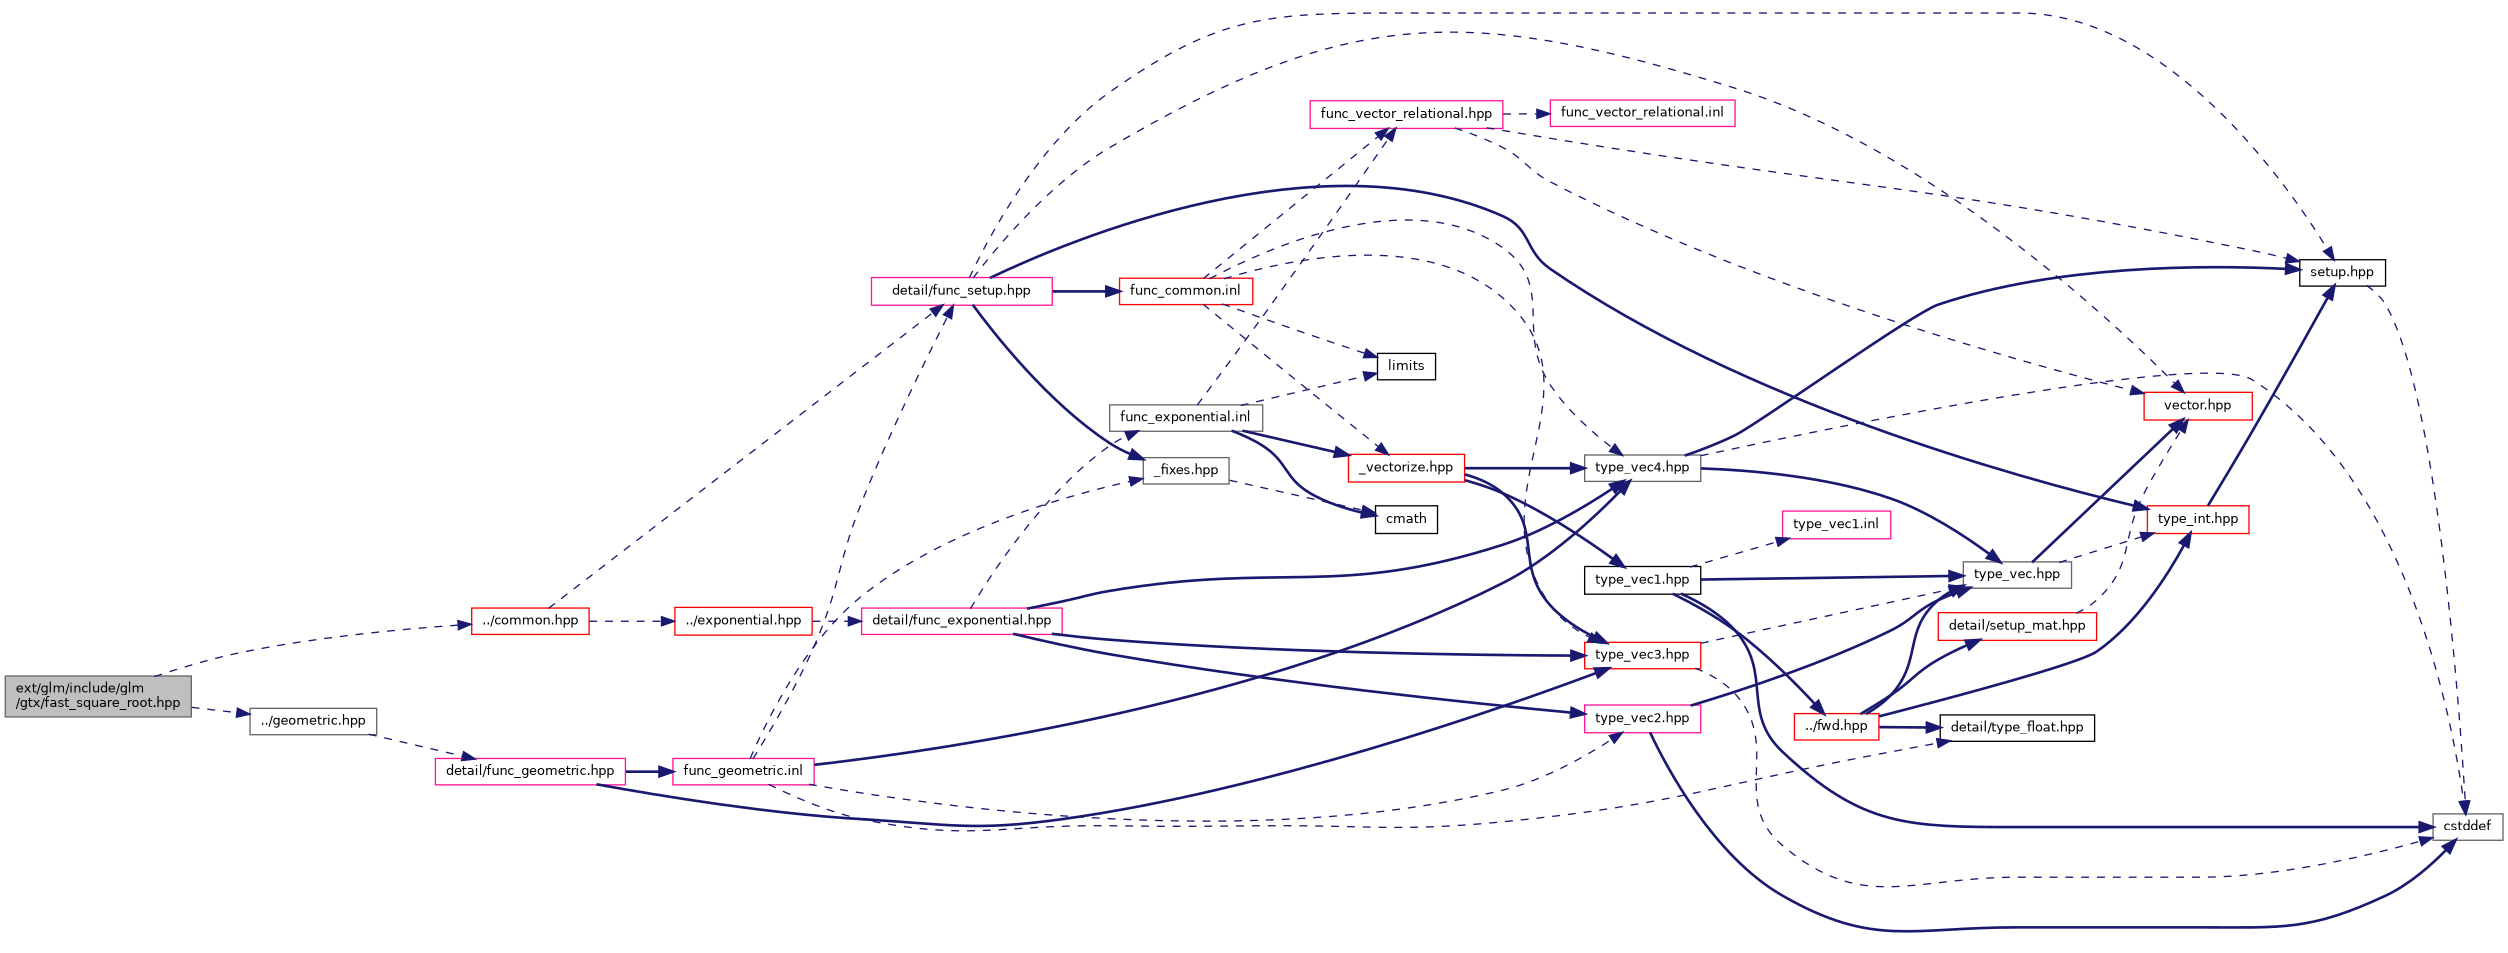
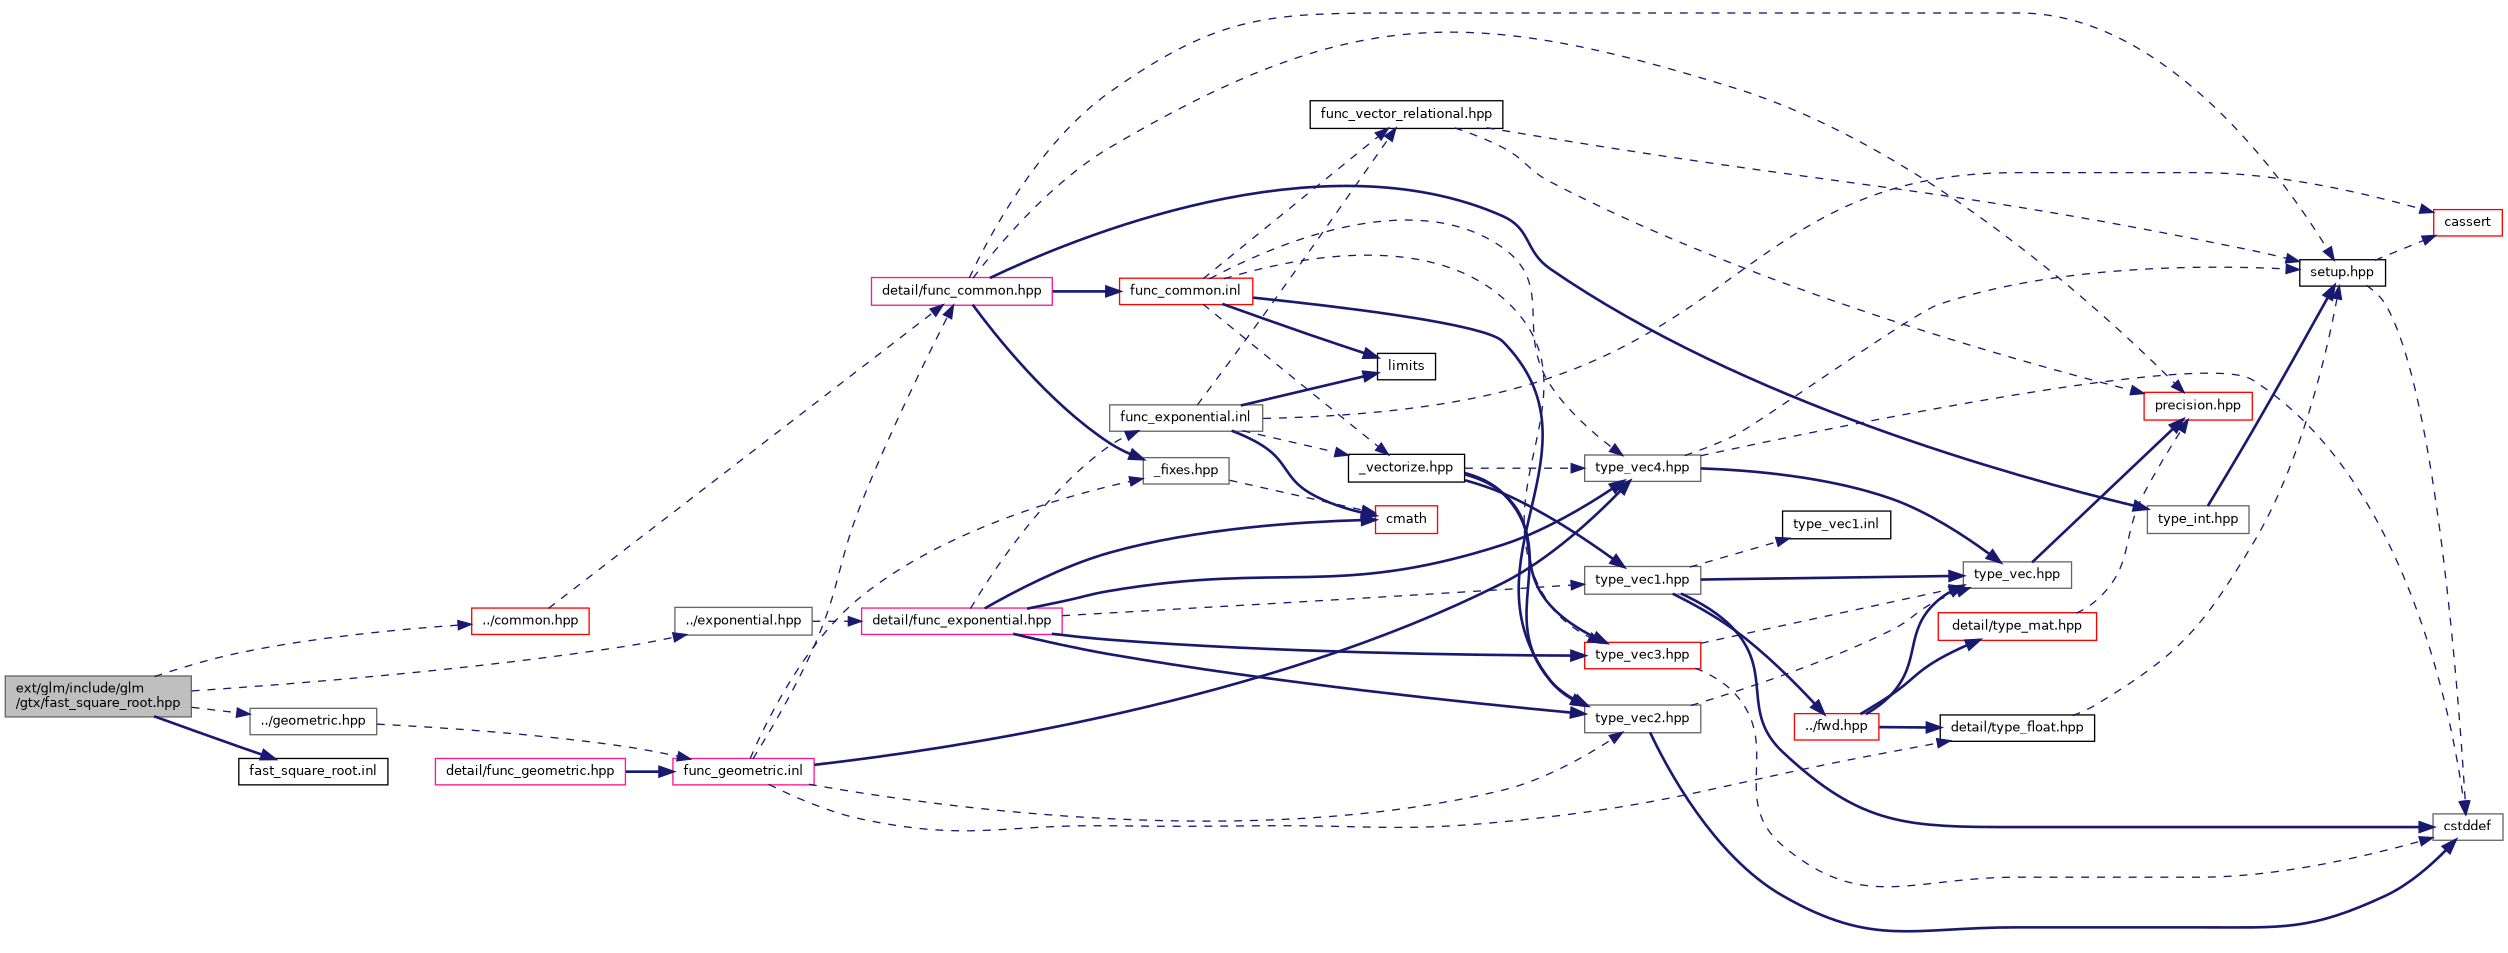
(1643, 113) -> none
(1407, 115) -> (1407, 115)
none -> (2468, 223)
(962, 291) -> (962, 291)
(1965, 297) -> (1965, 297)
(1293, 329) -> (1293, 329)
none -> (1523, 370)
(1296, 392) -> (1296, 392)
(2198, 406) -> (2198, 406)
(1289, 441) -> (1289, 441)
(1407, 468) -> (1407, 468)
(1518, 468) -> (1518, 468)
(1407, 520) -> (1407, 520)
(2198, 520) -> (2198, 520)
(1837, 525) -> (1837, 525)
none -> (1167, 540)
none -> (2254, 541)
(2100, 550) -> none
none -> (1529, 580)
(1643, 580) -> (1643, 580)
none -> (1317, 601)
(625, 621) -> (433, 670)
(744, 621) -> (744, 621)
(2017, 627) -> (2017, 627)
(1828, 658) -> (1828, 658)
(2056, 667) -> none
(1643, 719) -> (1643, 719)
(416, 745) -> (528, 735)
none -> (313, 772)
(1130, 808) -> none
